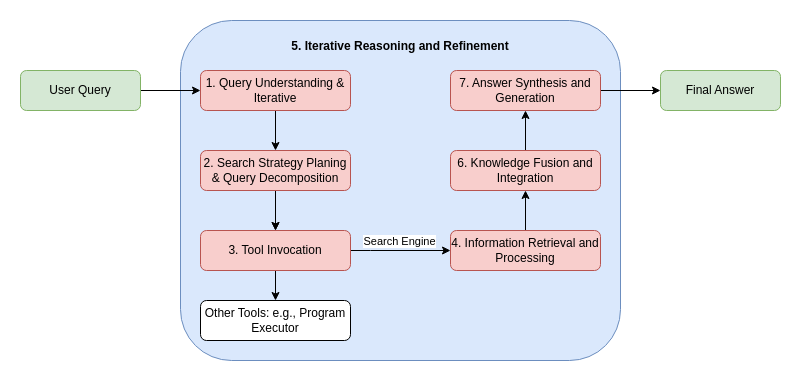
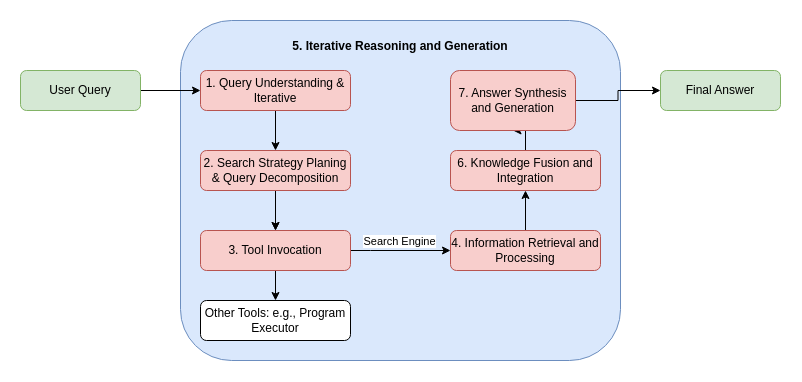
(526, 91) -> (513, 101)
(401, 191) -> (401, 191)
